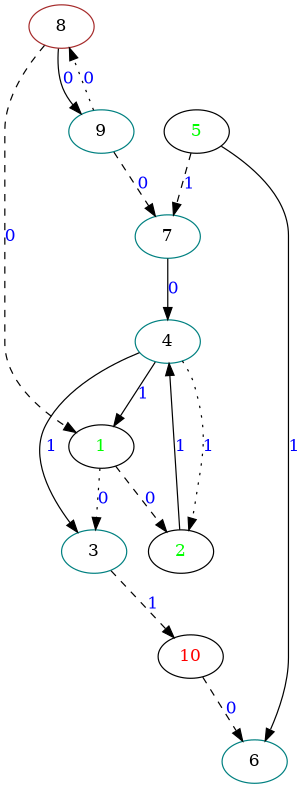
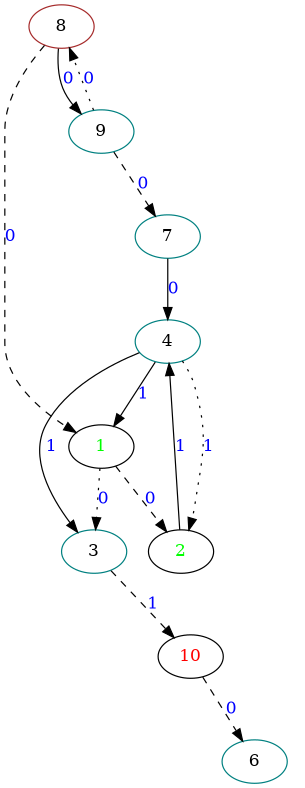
(197, 132) -> none
